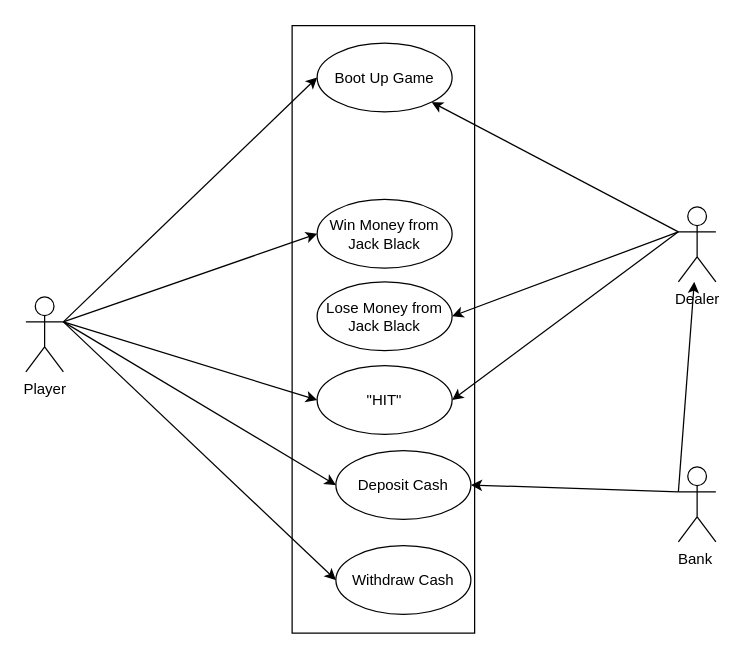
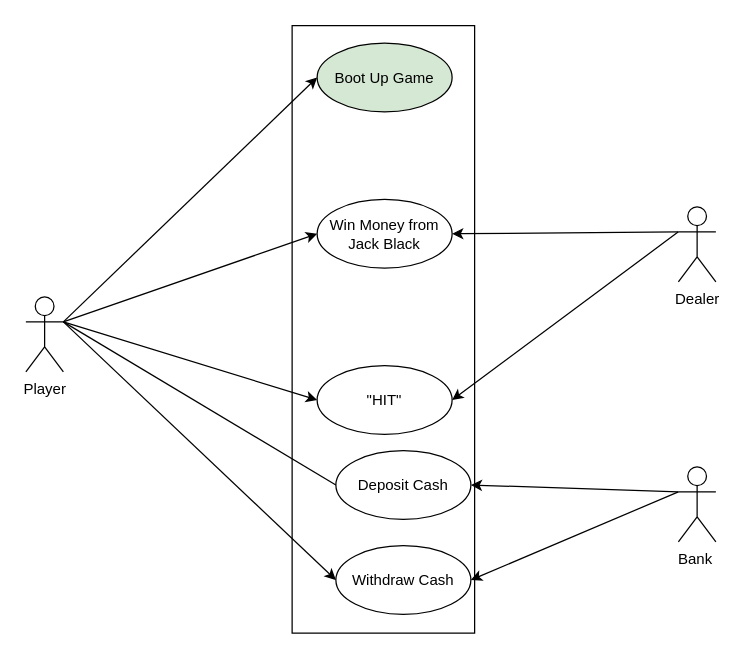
(384, 78) -> (384, 78)
(557, 168) -> (565, 233)
(564, 275) -> none
(384, 316) -> none
(686, 389) -> (578, 535)
(327, 480) -> (330, 481)
